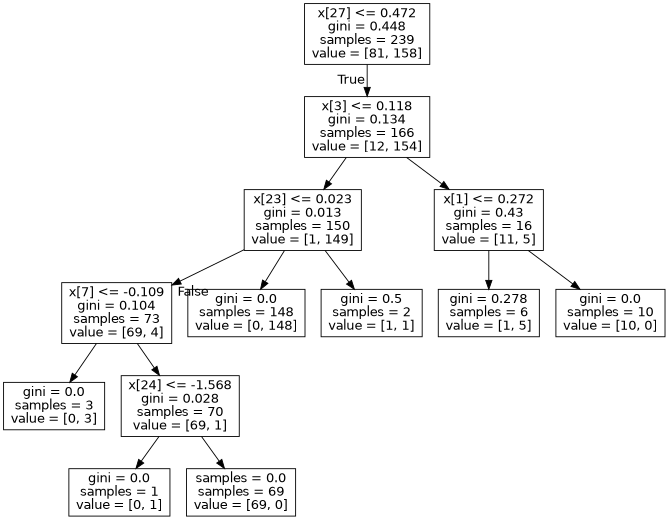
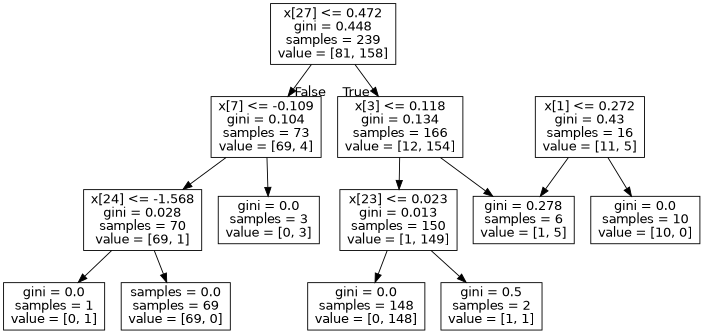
(424, 171) -> (463, 174)
(212, 265) -> (302, 77)
